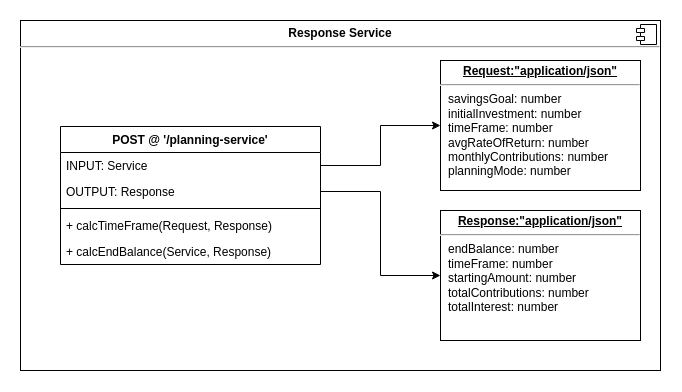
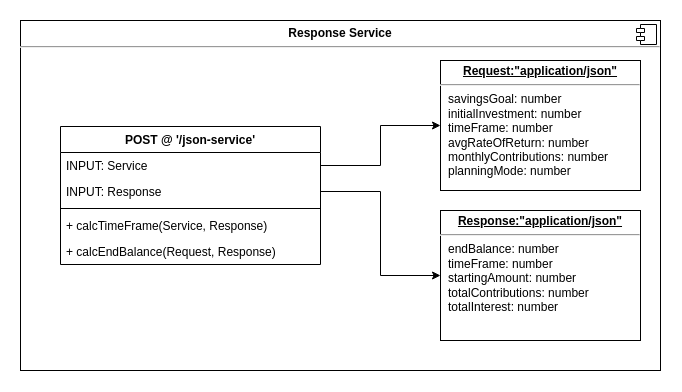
(190, 140) -> (190, 140)
(117, 192) -> (113, 192)
(172, 226) -> (171, 226)
(174, 252) -> (176, 252)
